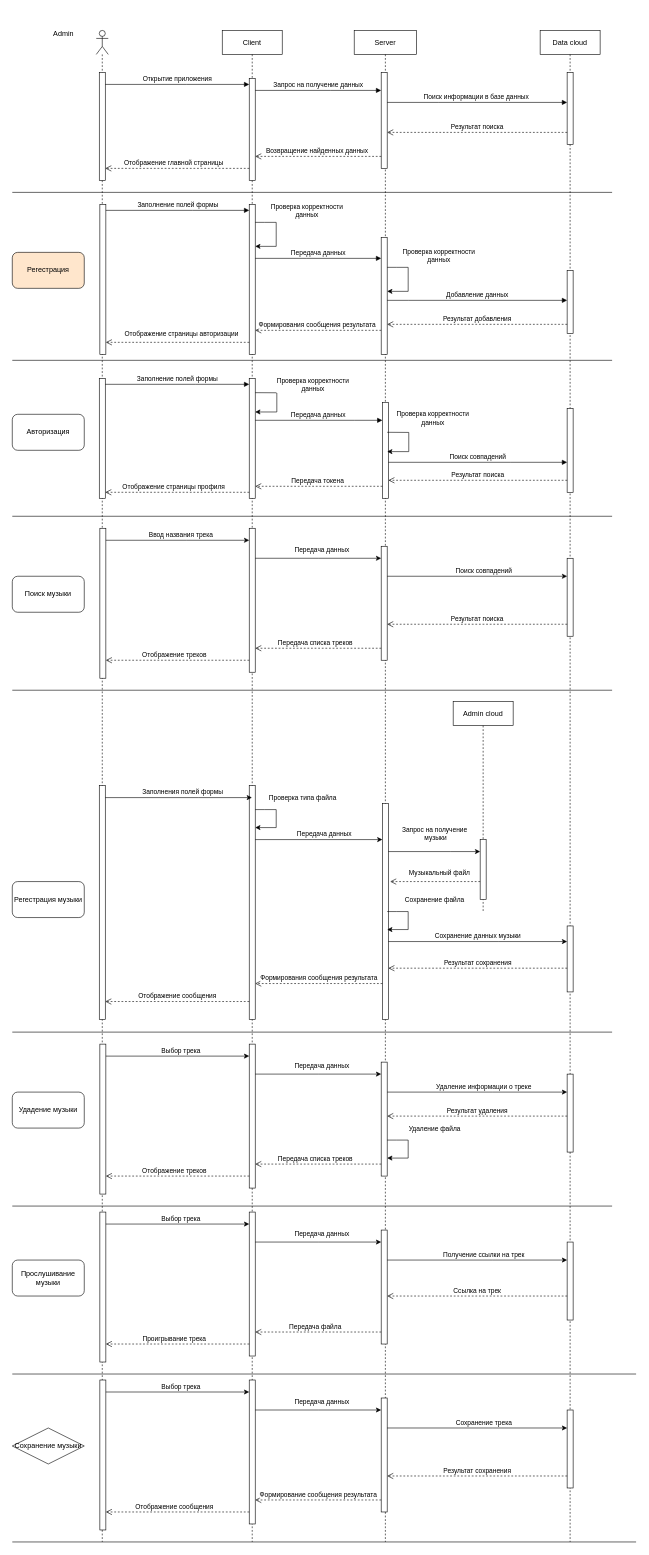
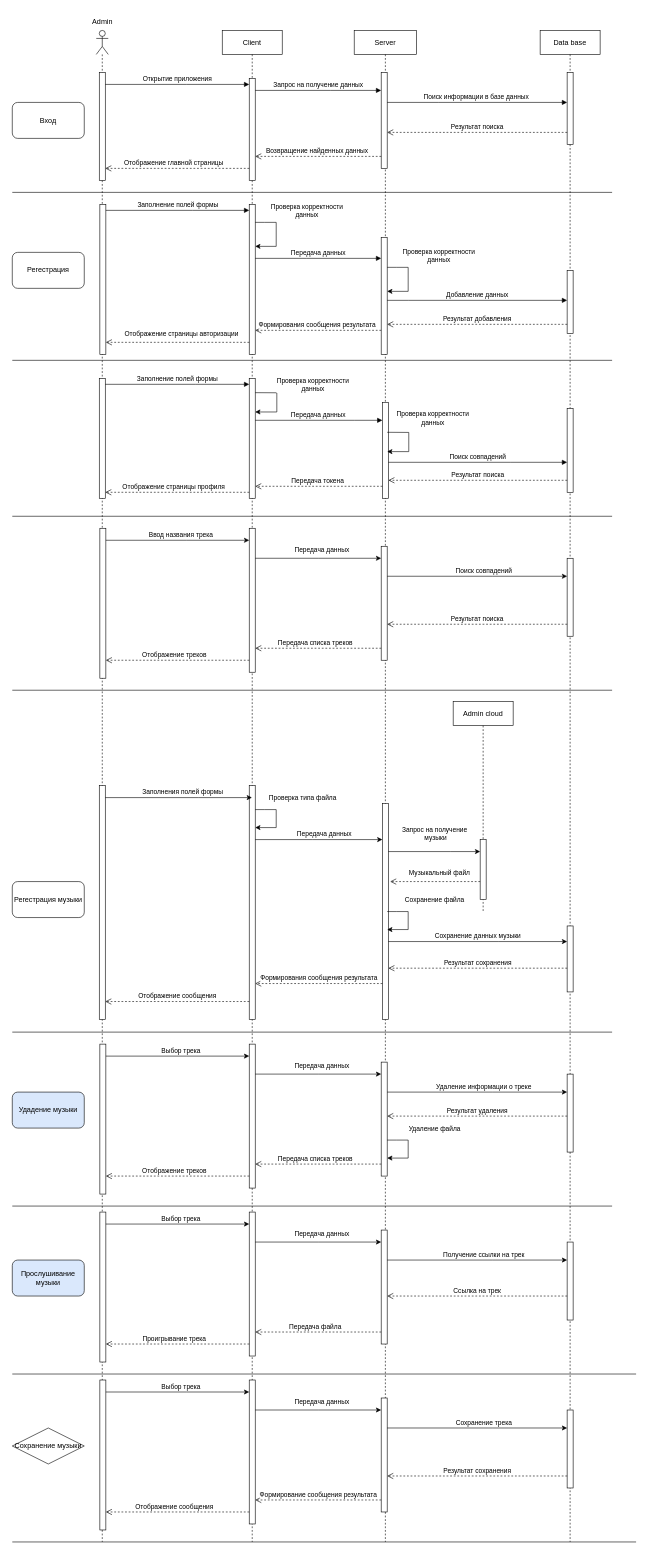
(63, 33) -> (102, 21)
(570, 42) -> (570, 42)
none -> (48, 120)
(48, 270) -> (48, 270)
(48, 432) -> none
(48, 594) -> none
(48, 1110) -> (48, 1110)
(48, 1278) -> (48, 1278)
